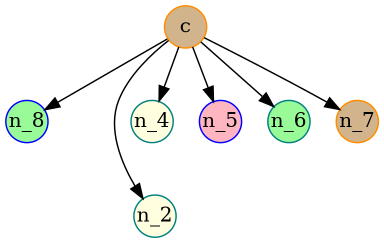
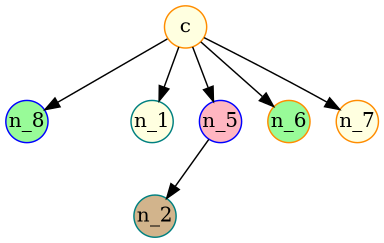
(186, 27) -> (186, 27)
(117, 106) -> (192, 163)
(152, 122) -> (152, 122)
(289, 122) -> (289, 122)
(357, 122) -> (357, 122)
(155, 216) -> (155, 216)
